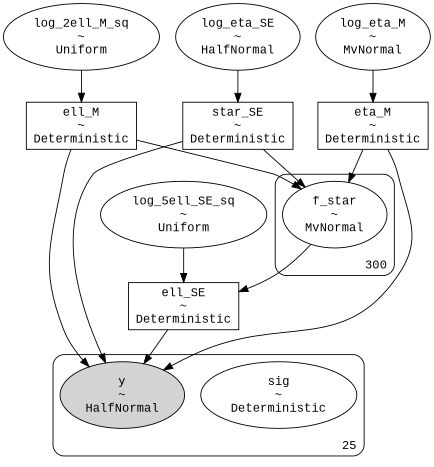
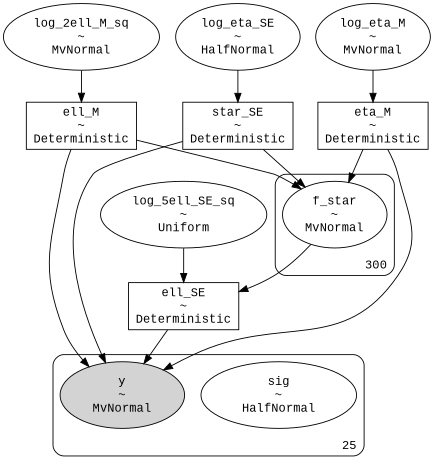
(81, 37) -> (81, 37)
(122, 395) -> (122, 395)
(279, 395) -> (279, 395)
